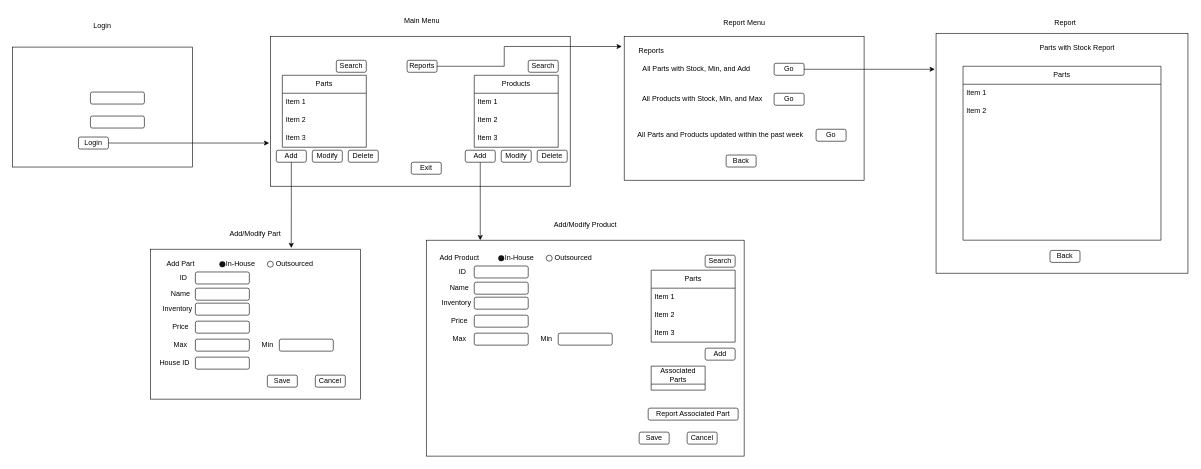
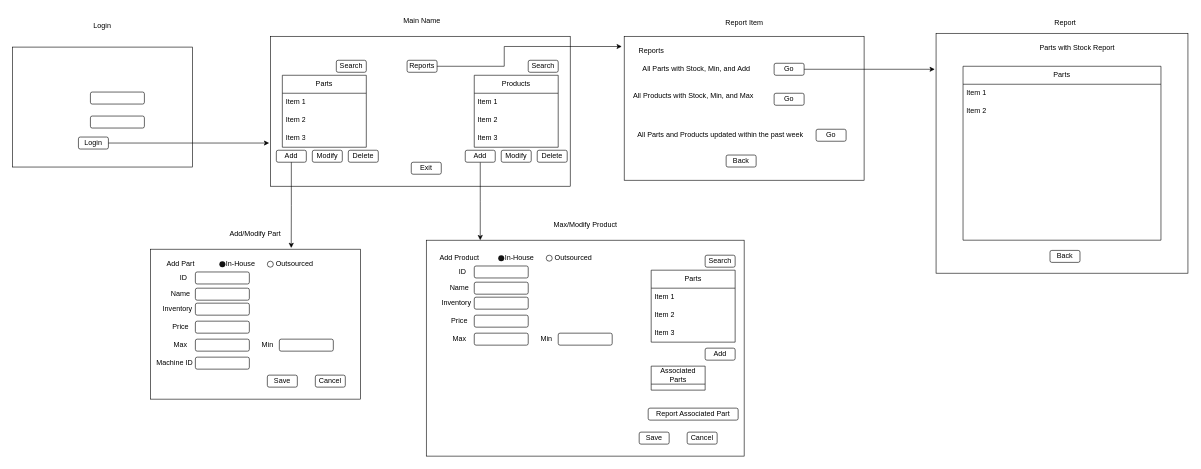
(422, 21) -> (422, 21)
(745, 23) -> (745, 23)
(702, 99) -> (693, 96)
(586, 225) -> (586, 225)
(175, 363) -> (175, 363)
